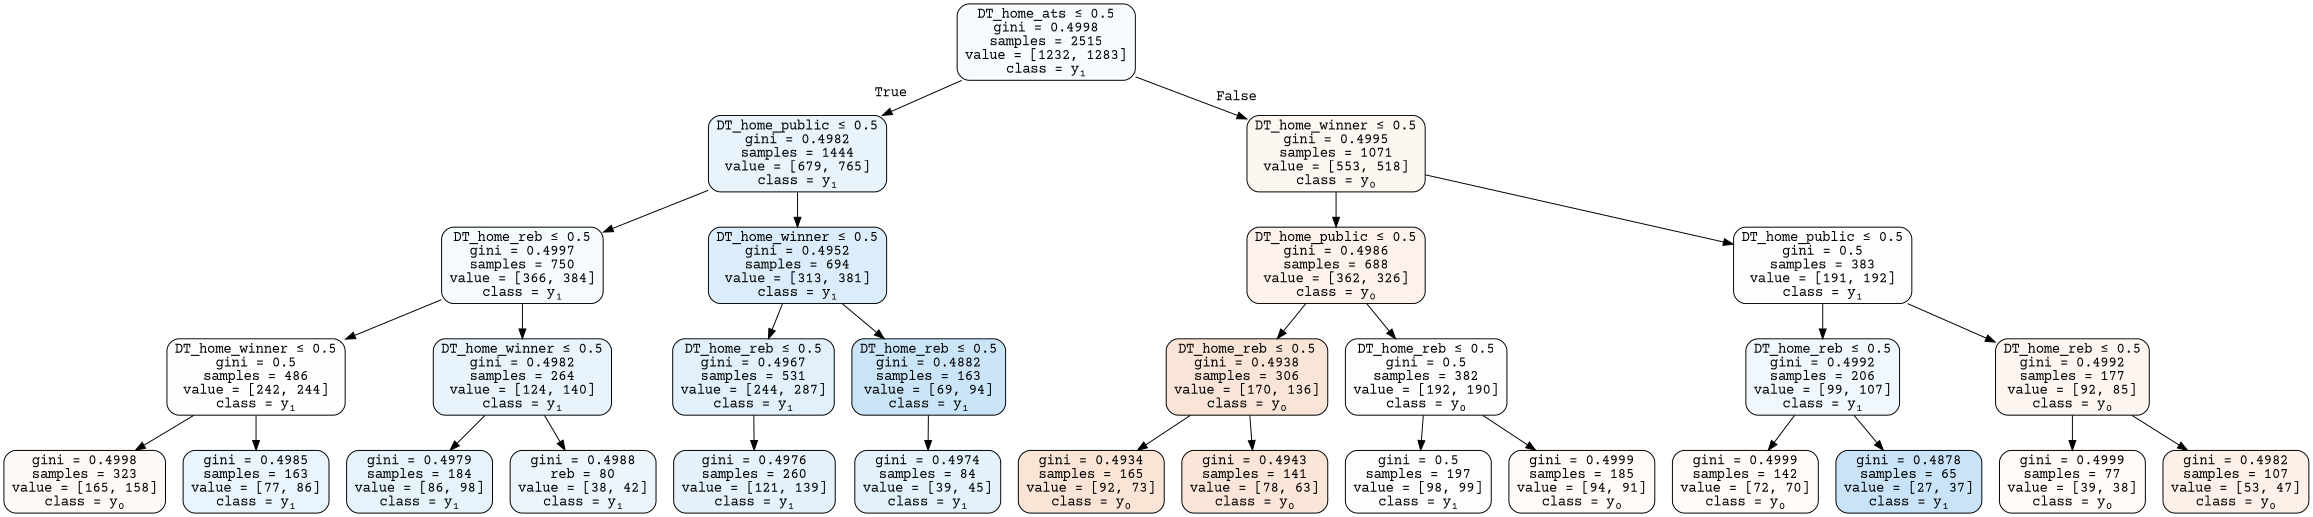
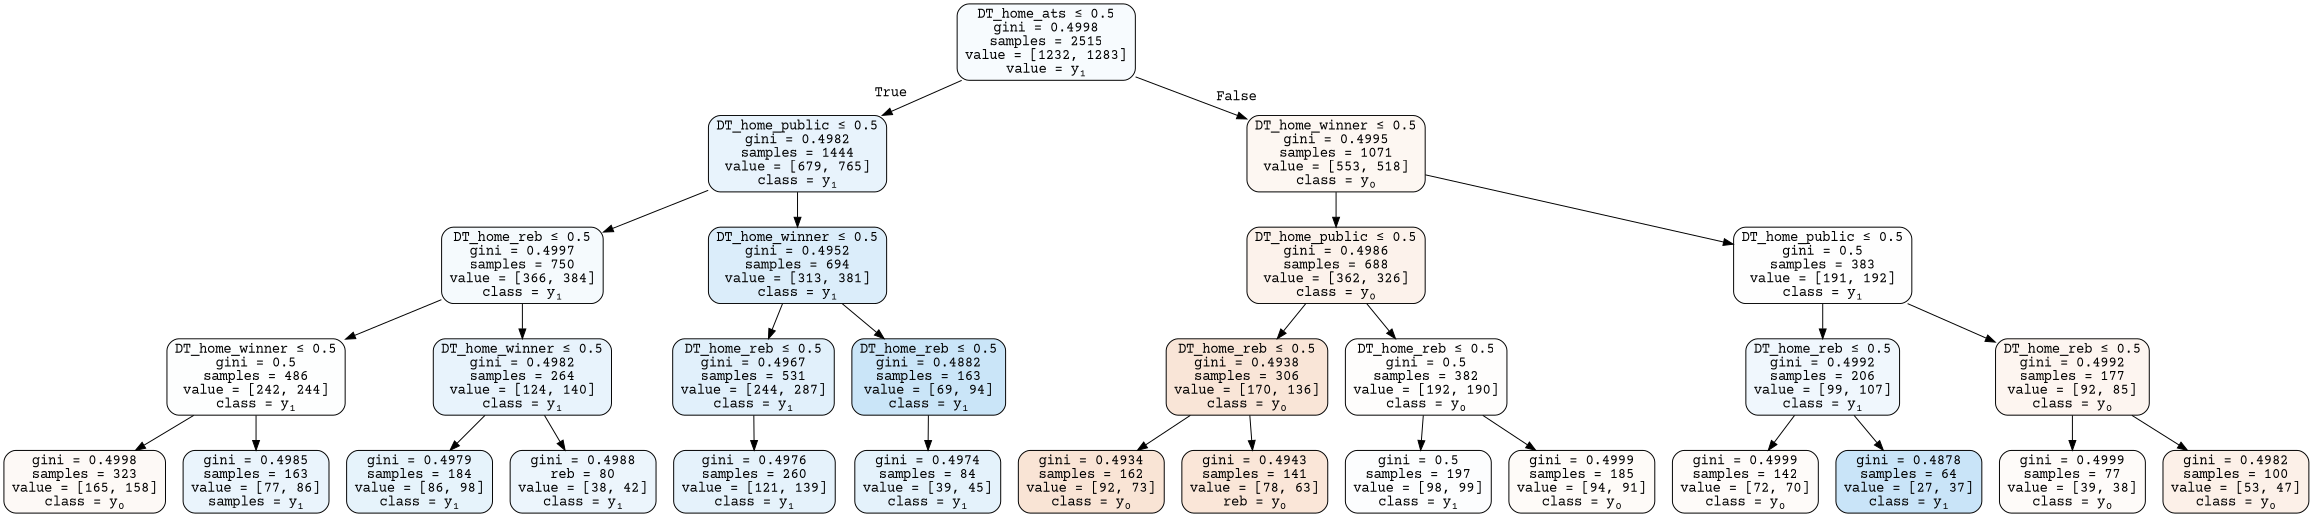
(1043, 69) -> (1043, 69)
(1091, 474) -> (1091, 474)
(1909, 474) -> (1909, 474)
(2236, 474) -> (2236, 474)
(253, 501) -> (253, 501)
(1251, 501) -> (1251, 501)
